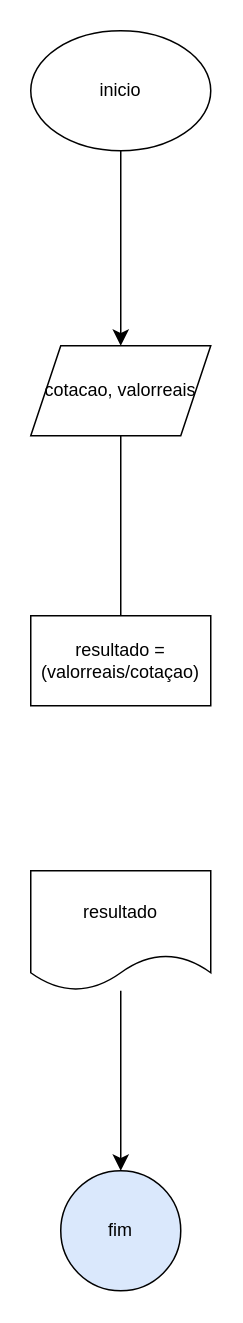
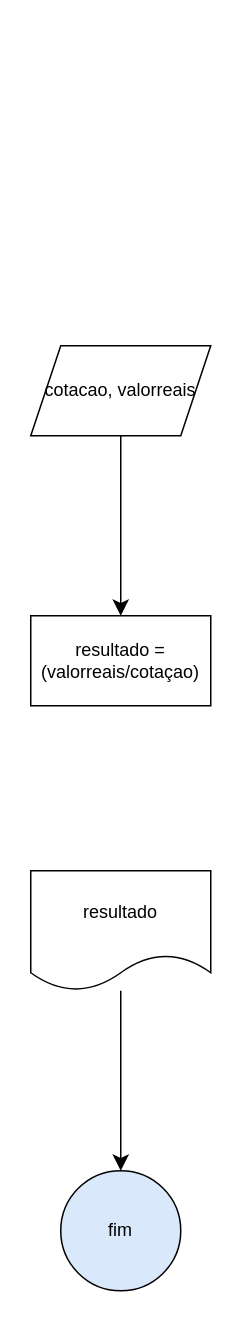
(121, 91) -> none
(121, 244) -> none
(121, 607) -> (121, 602)
